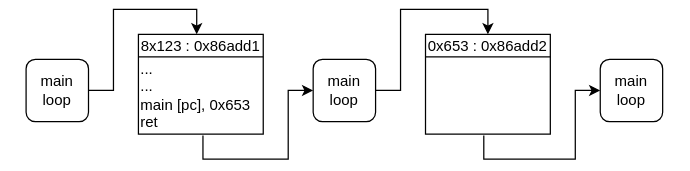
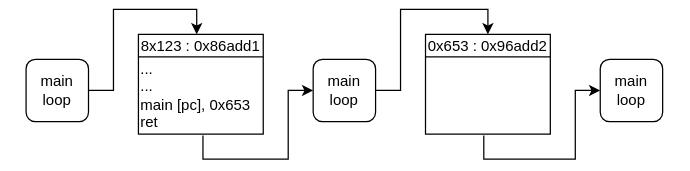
(488, 46) -> (488, 46)
